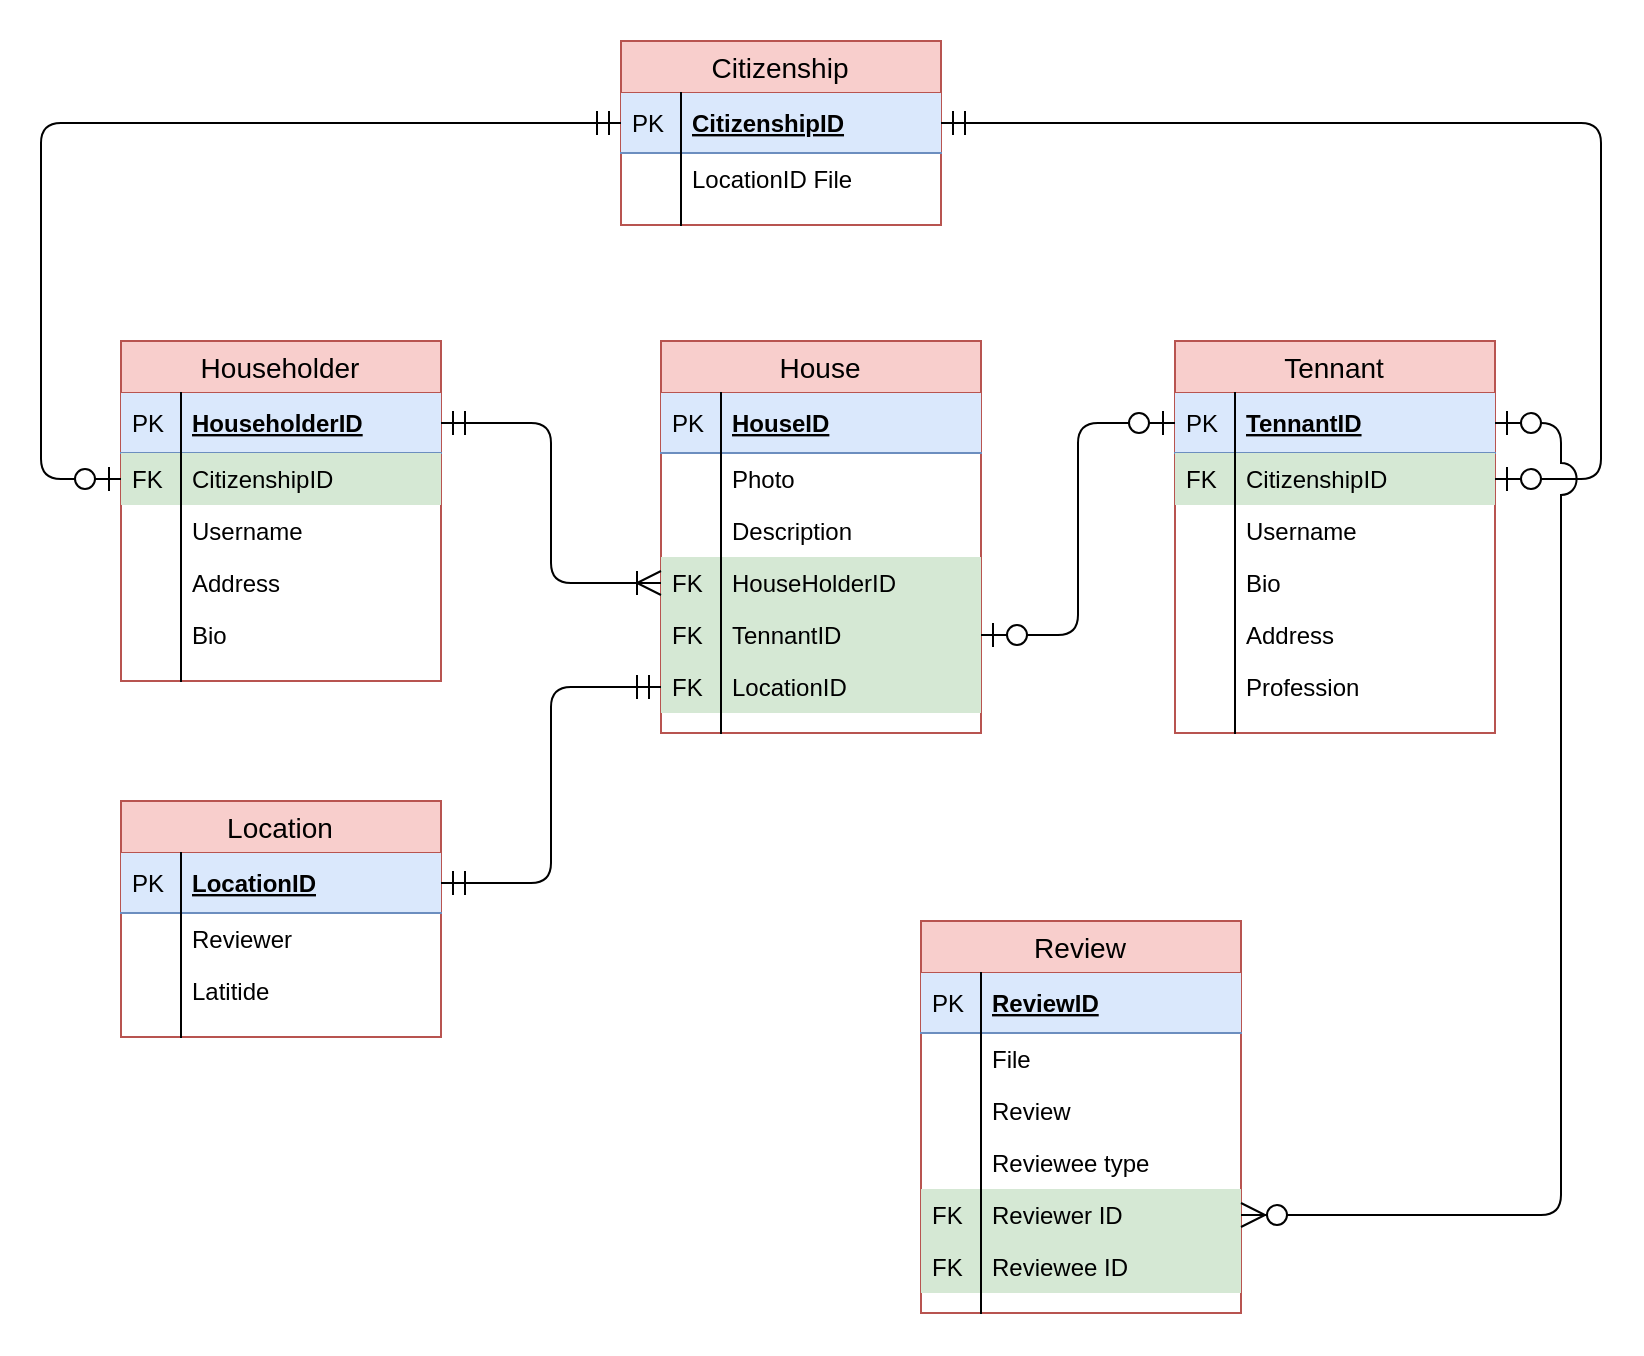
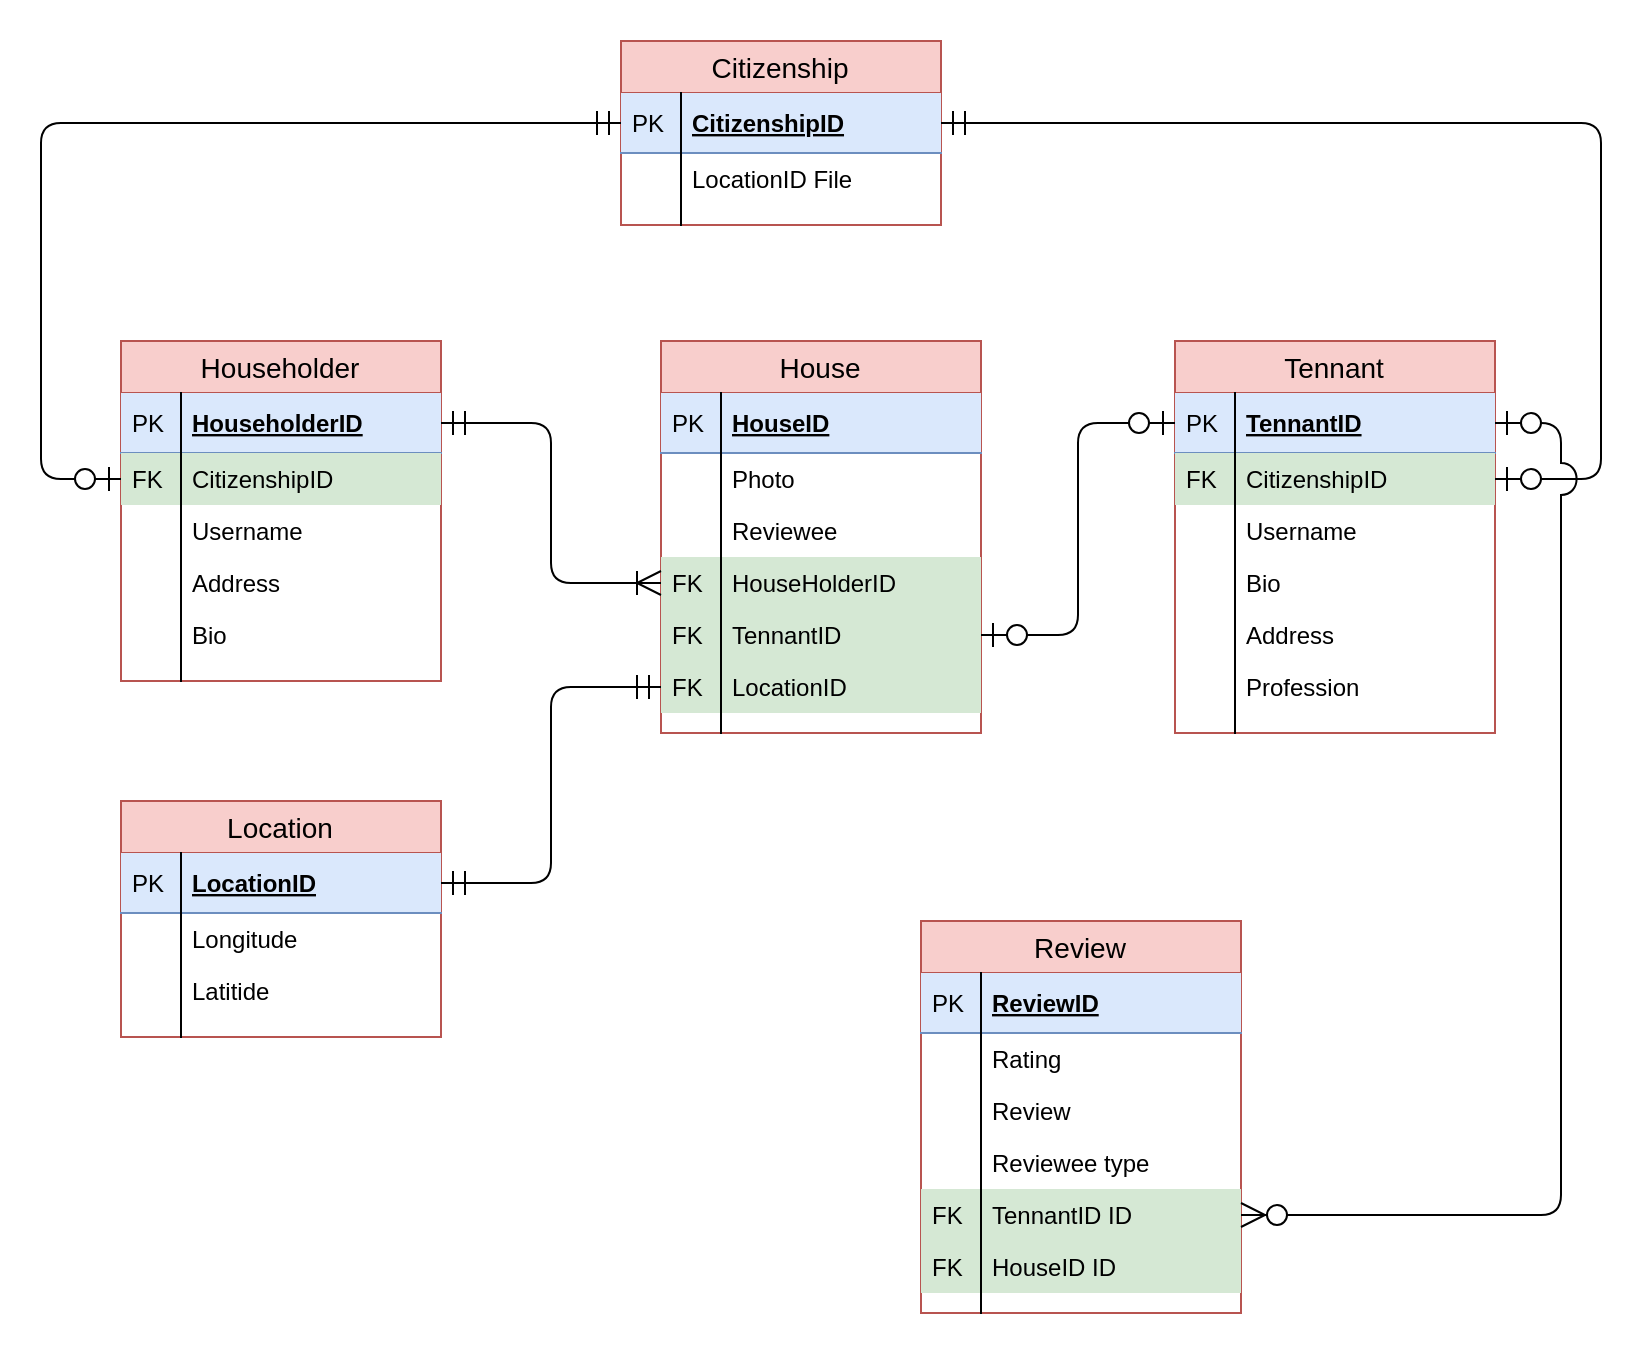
(800, 532) -> (783, 532)
(243, 940) -> (249, 940)
(1013, 1060) -> (1029, 1060)
(1060, 1216) -> (1070, 1216)
(1060, 1268) -> (1056, 1268)
